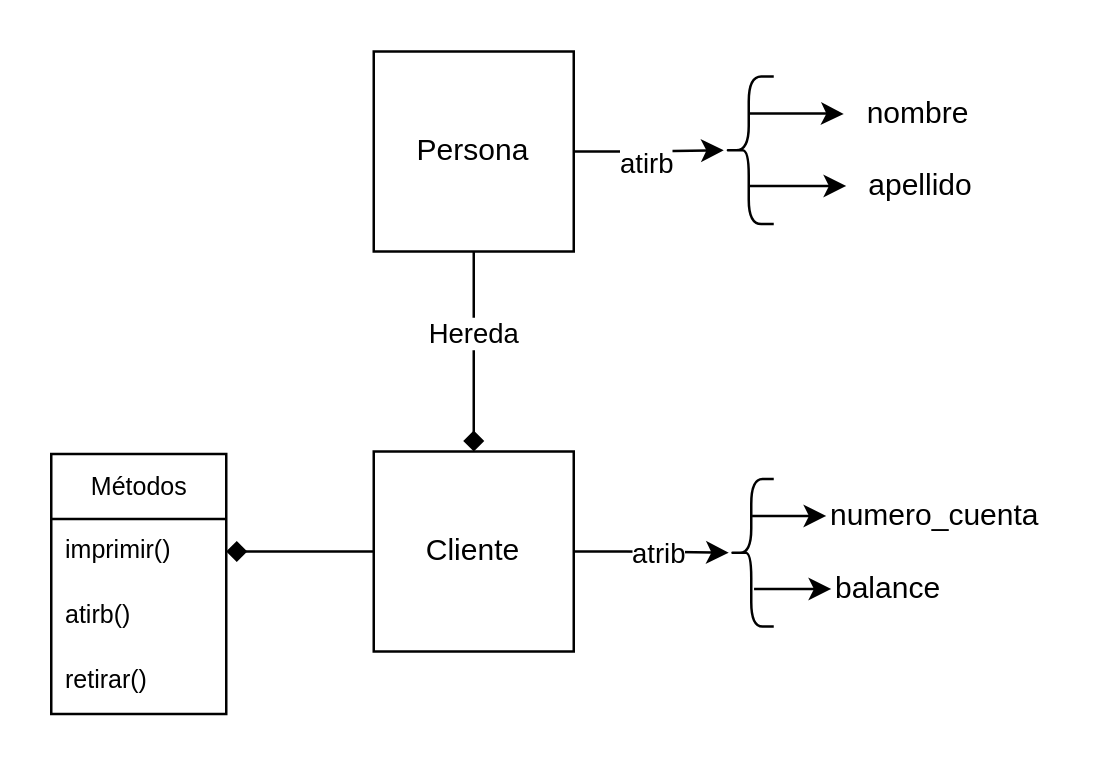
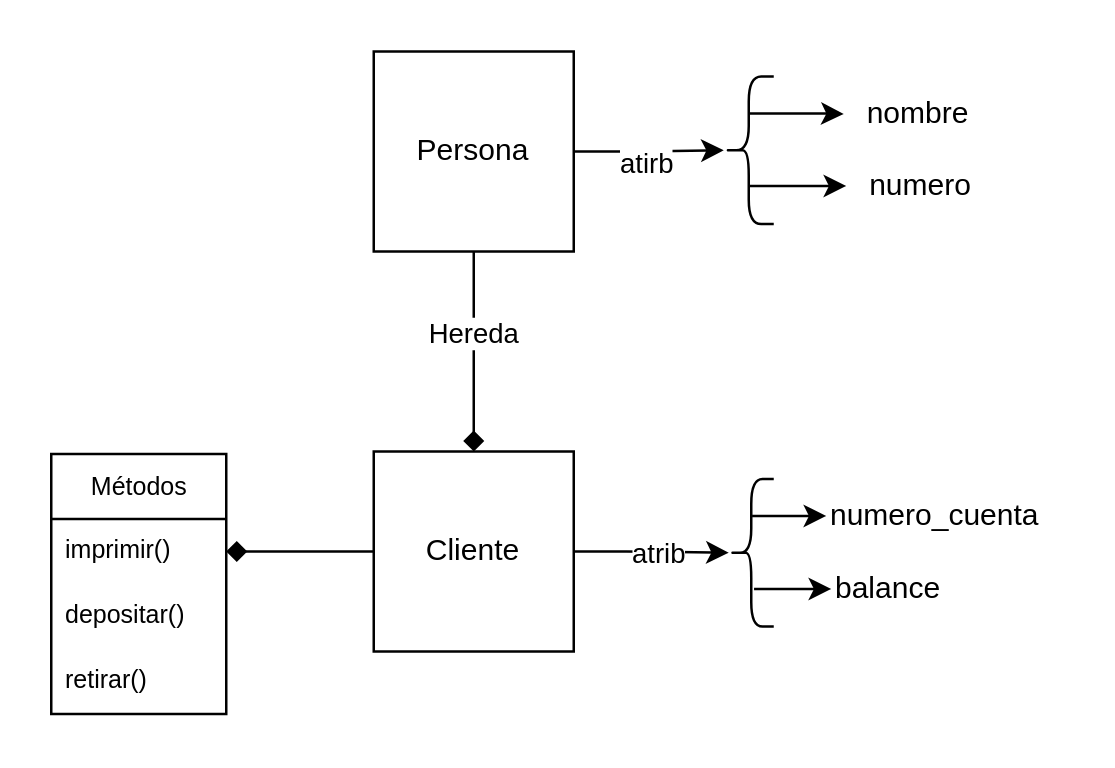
(921, 186) -> (921, 186)
(112, 616) -> (140, 616)
